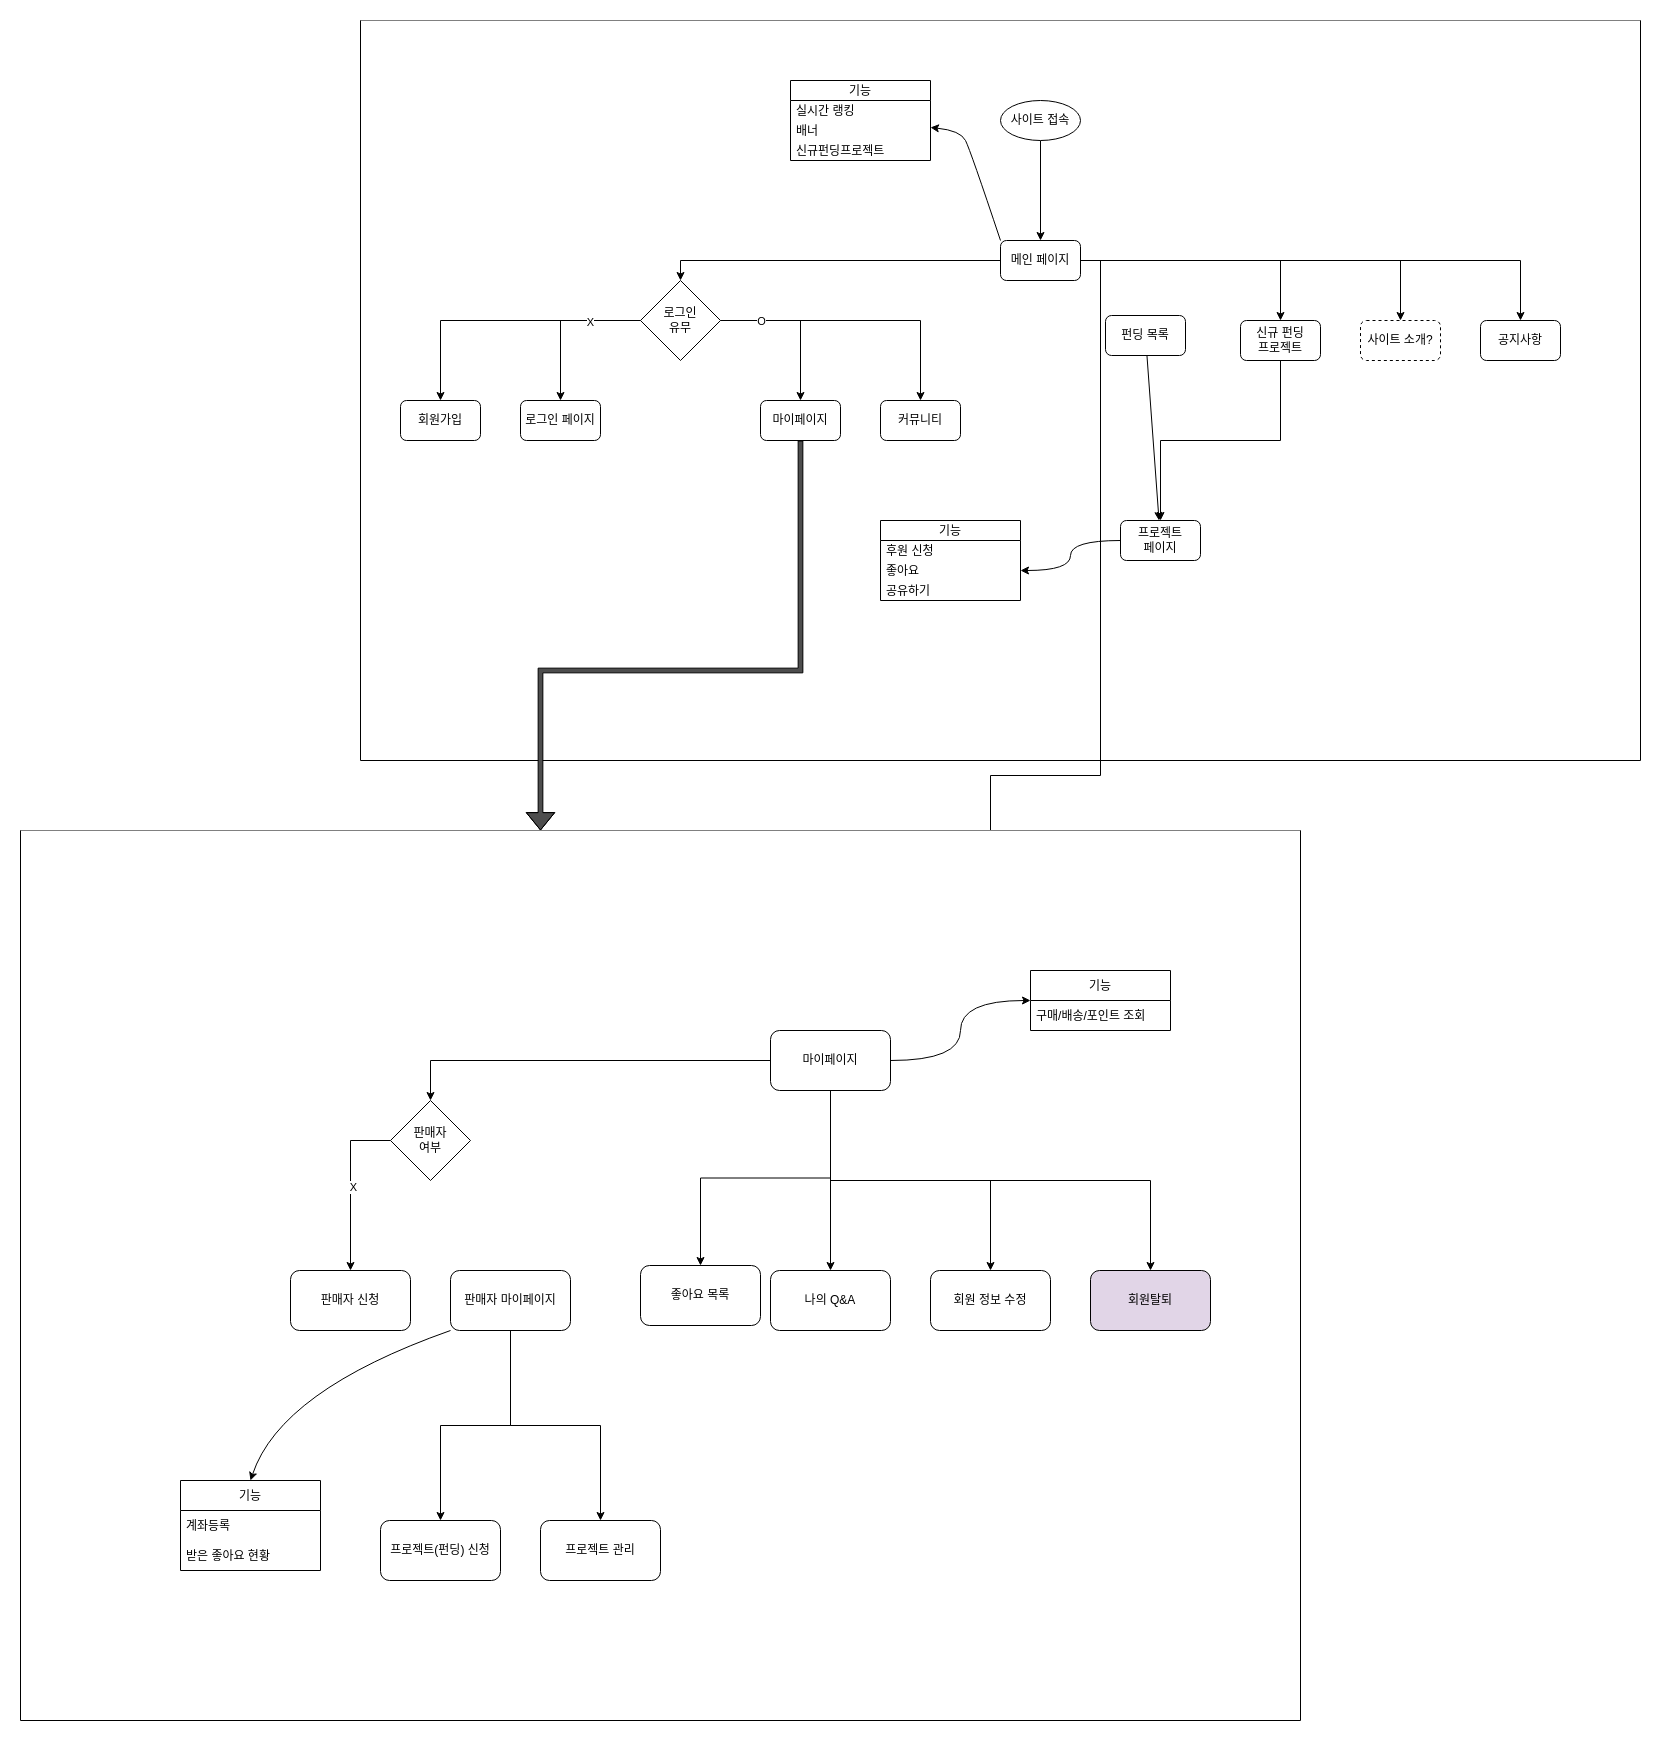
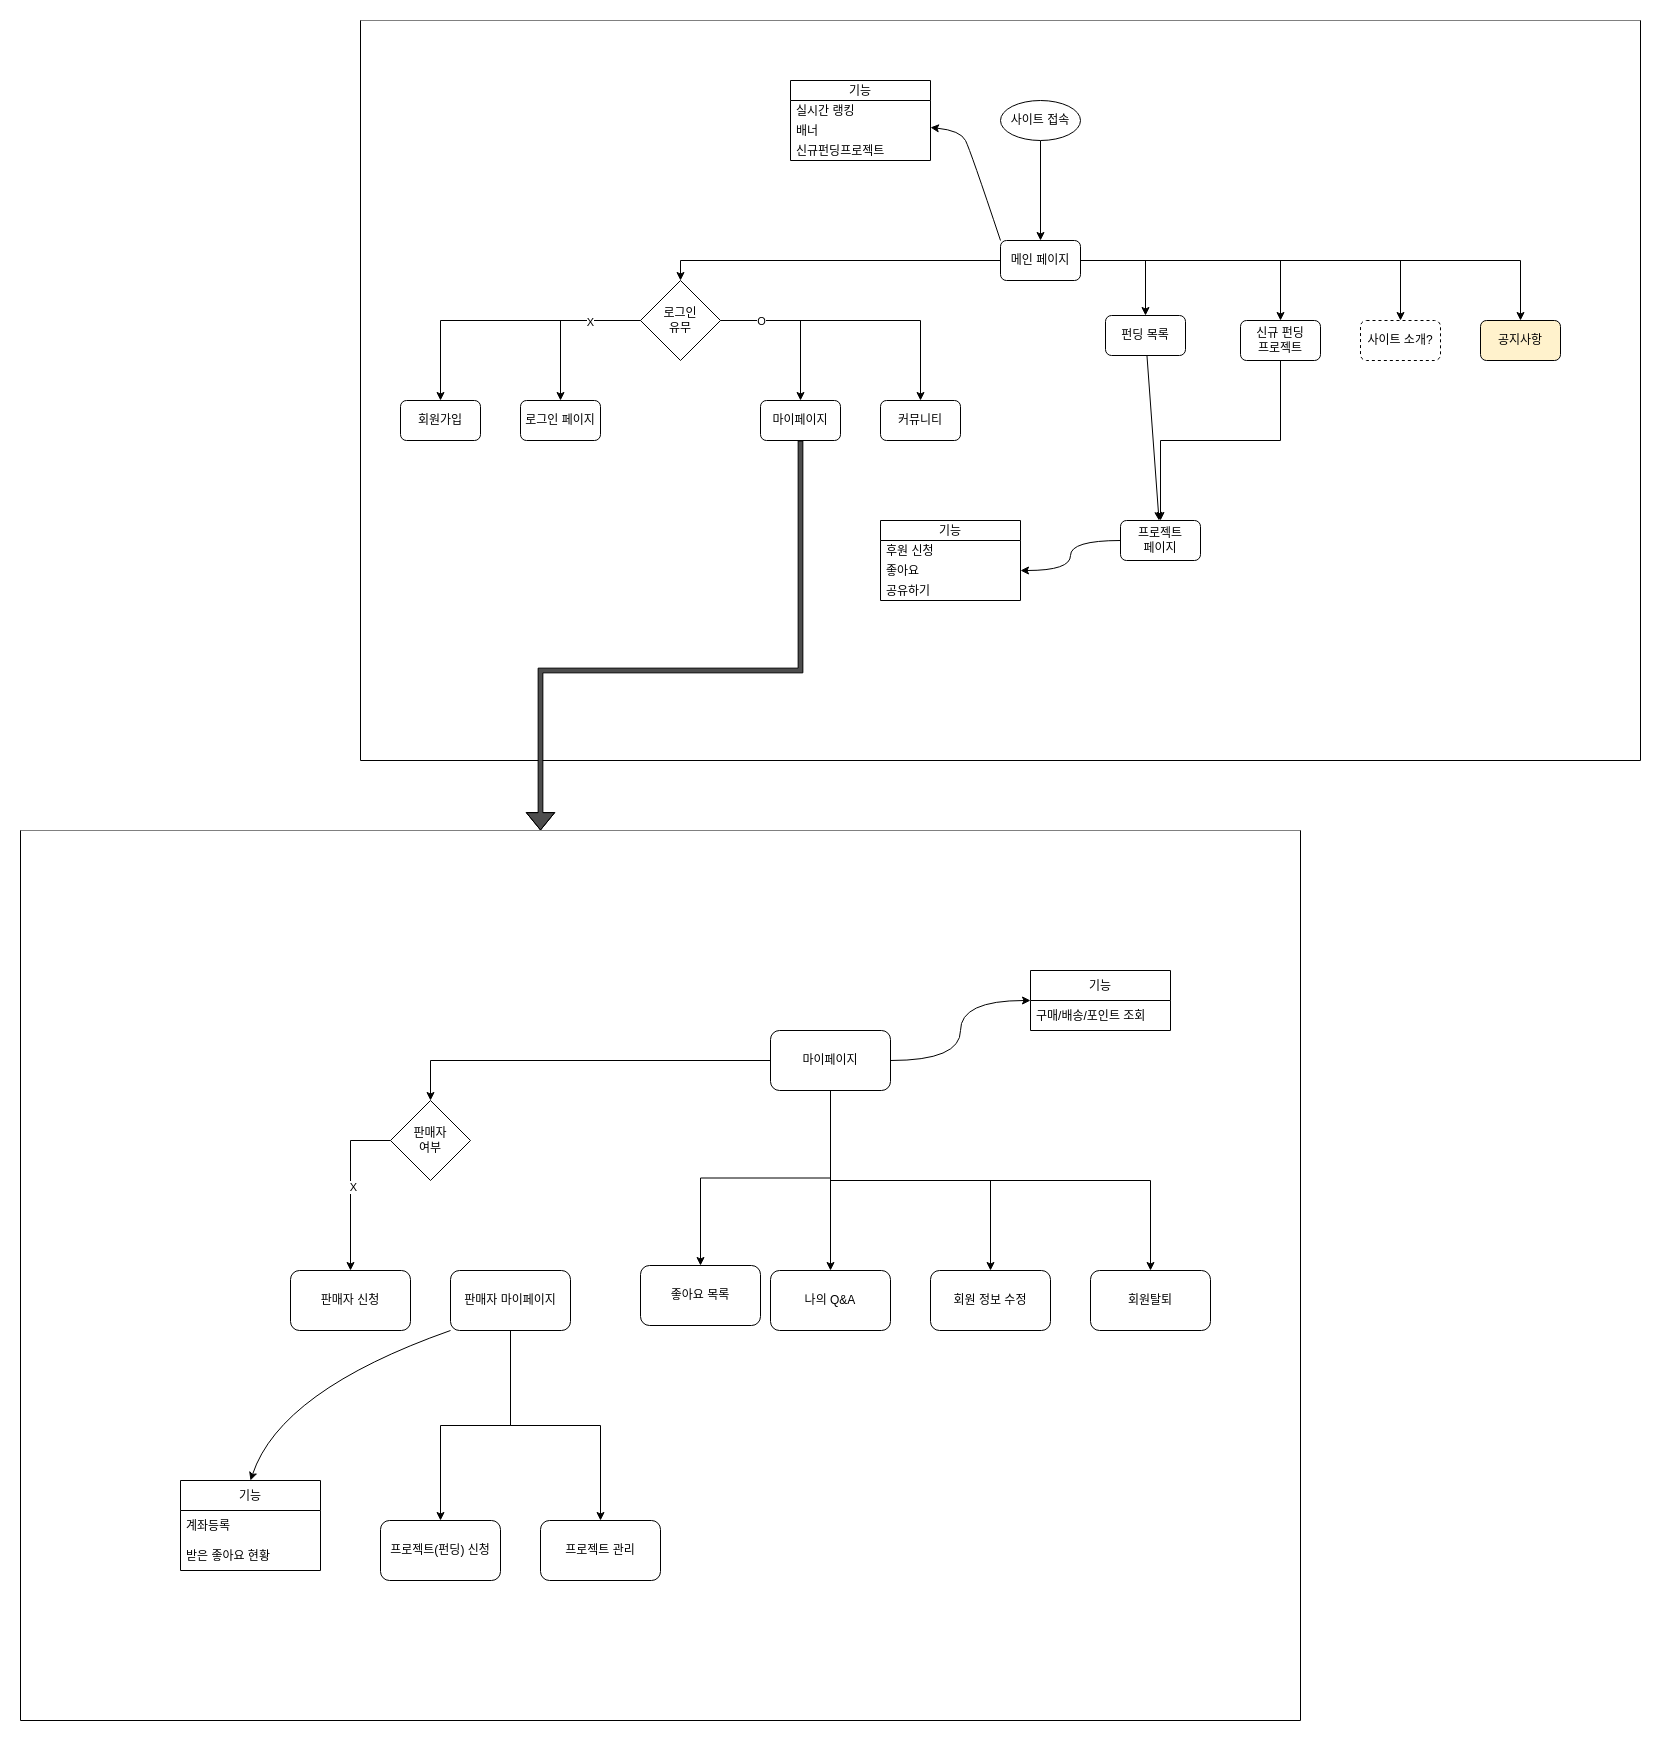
(1521, 341) -> (1521, 341)
(1101, 601) -> (1146, 285)
(1151, 1301) -> (1151, 1301)
